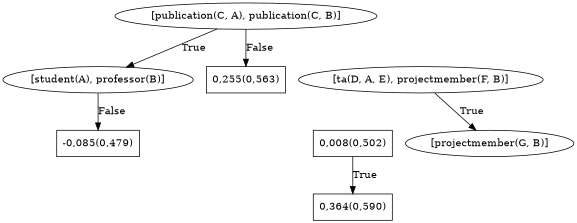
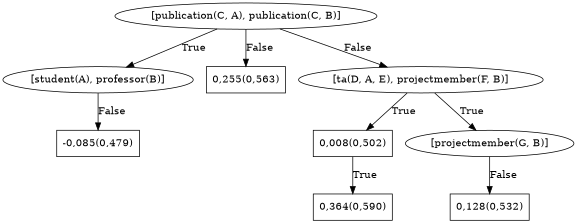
none -> (330, 47)
none -> (390, 109)
none -> (490, 207)
